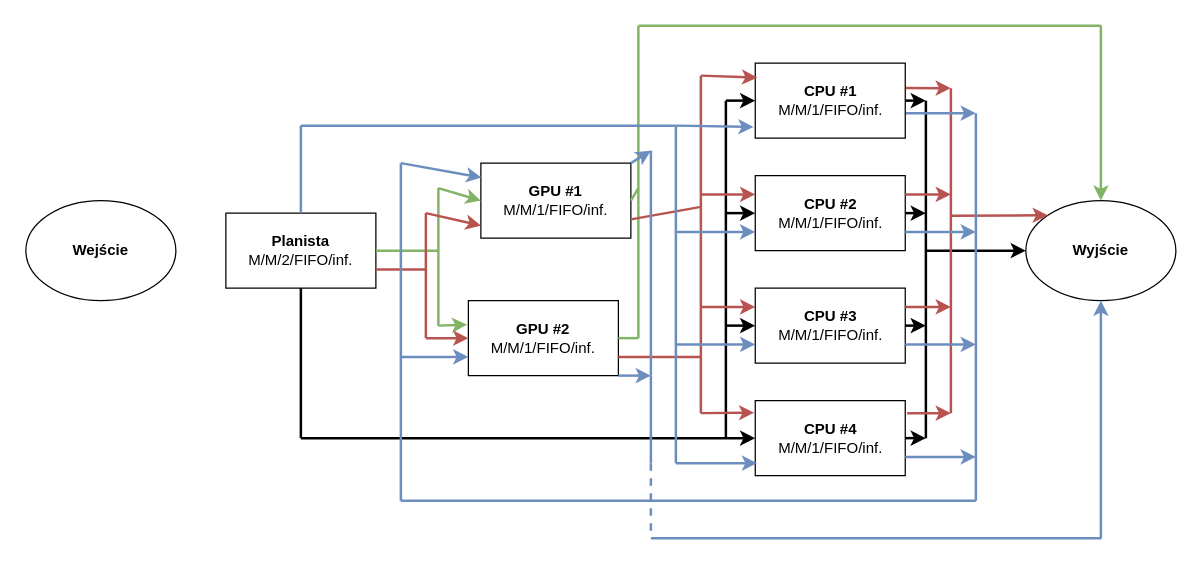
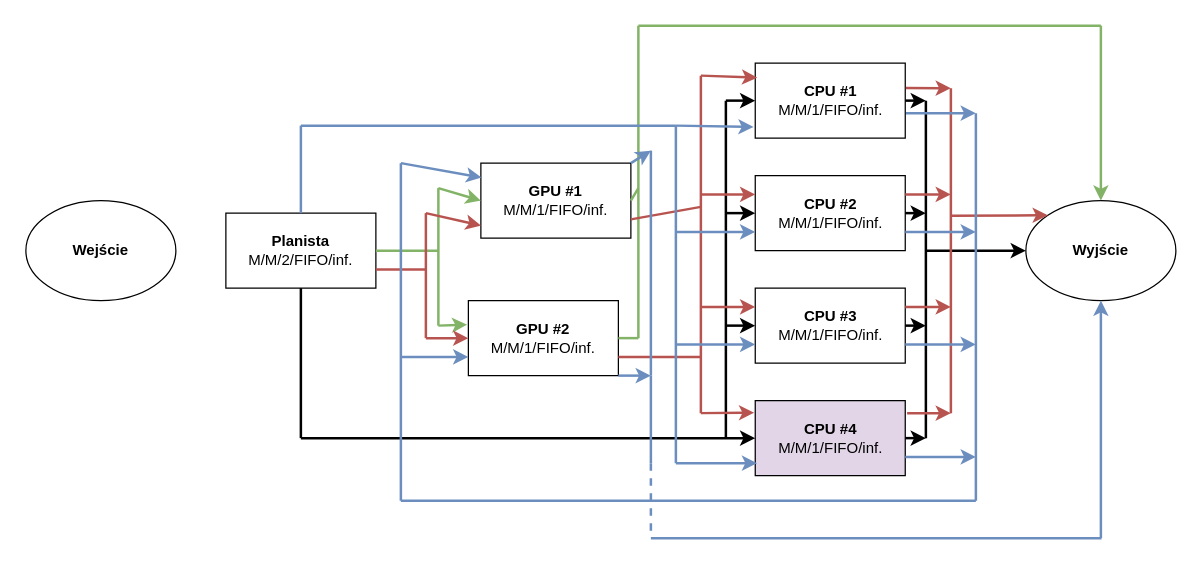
(830, 438) -> (830, 438)
